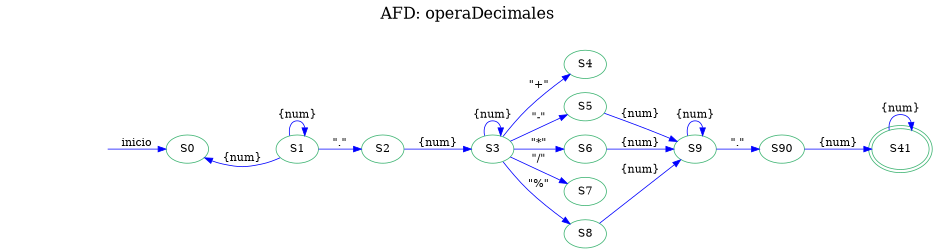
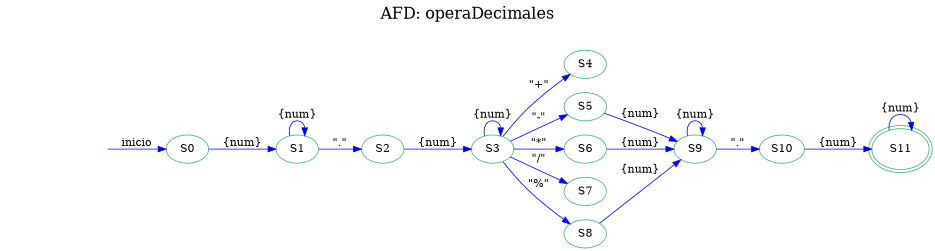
(782, 149) -> (782, 149)
(900, 149) -> (900, 149)
(246, 166) -> (238, 149)
